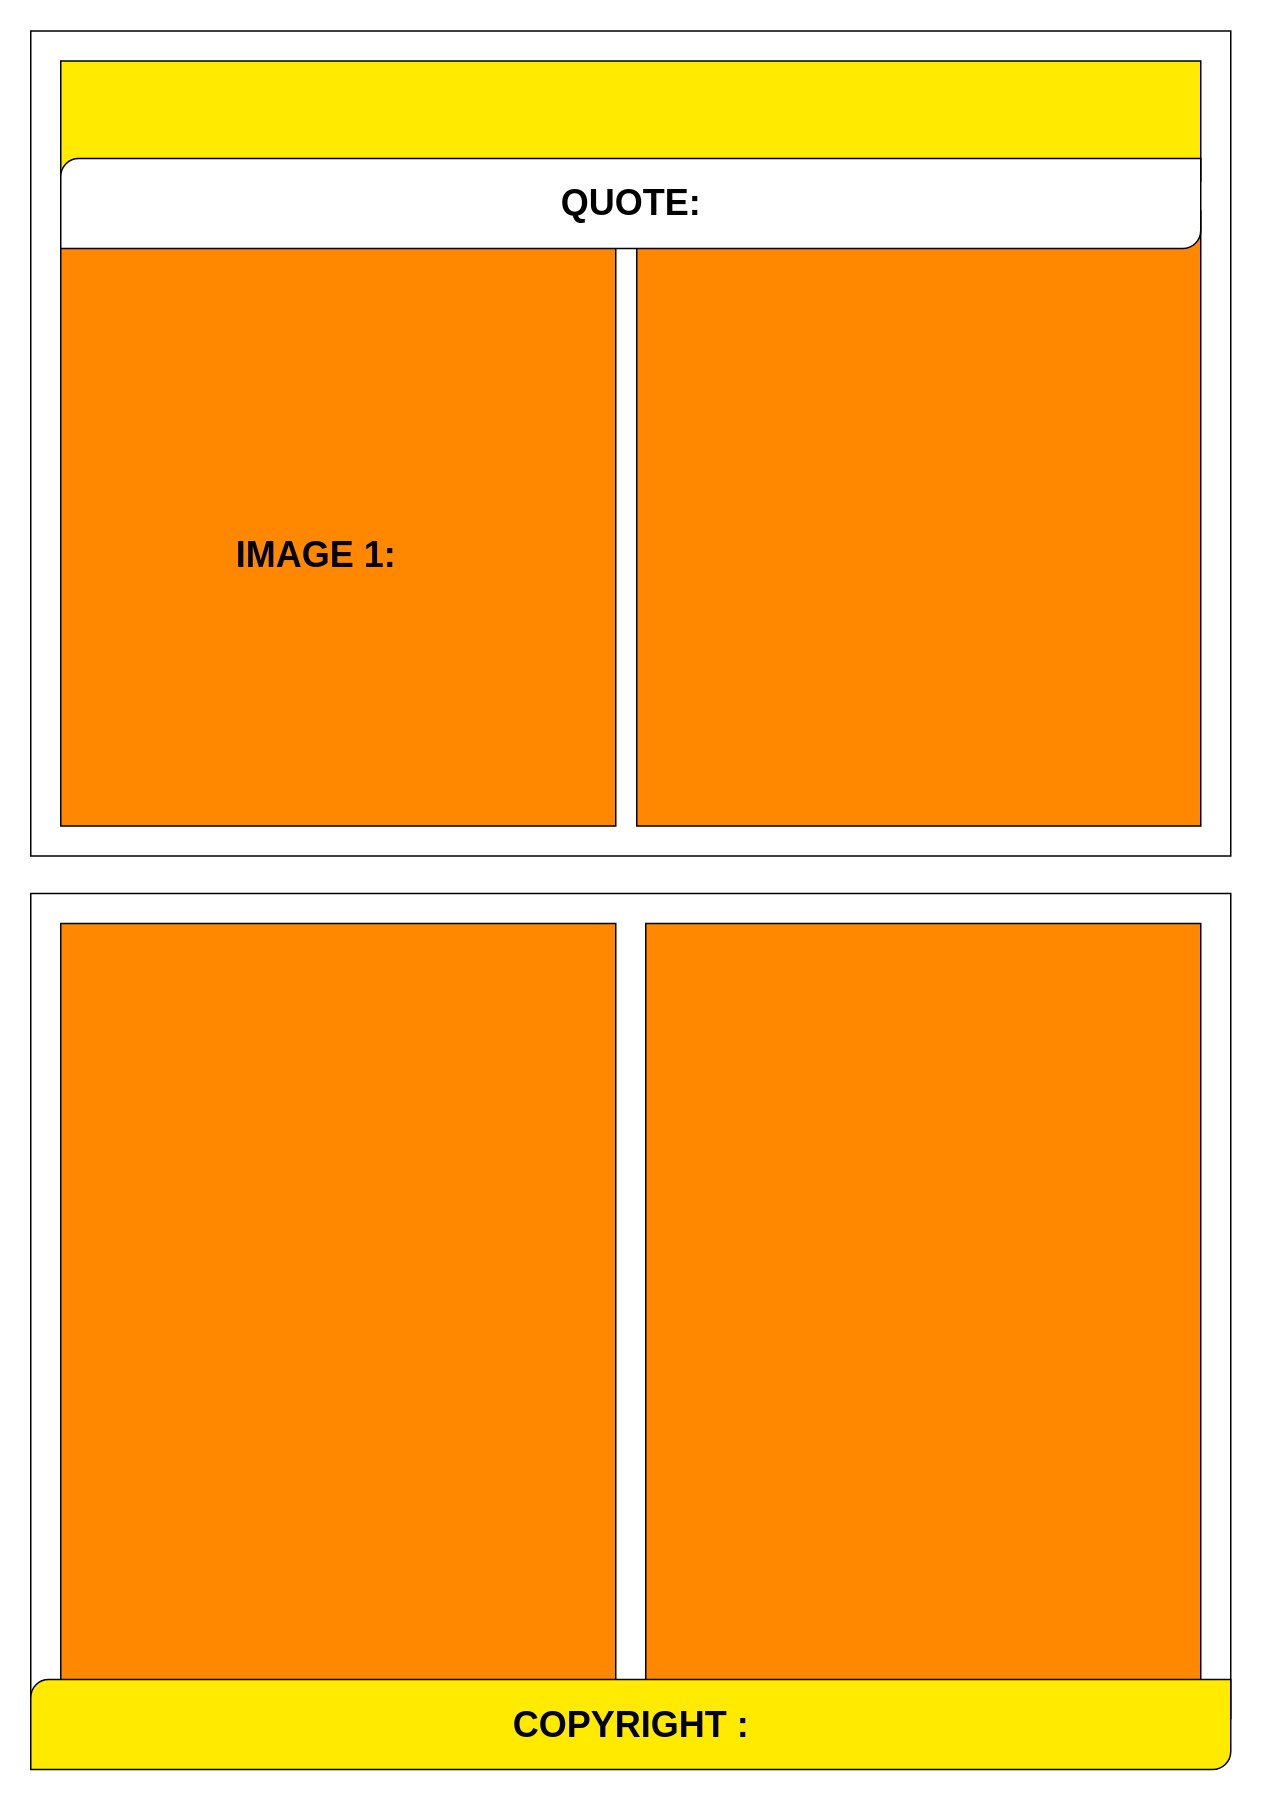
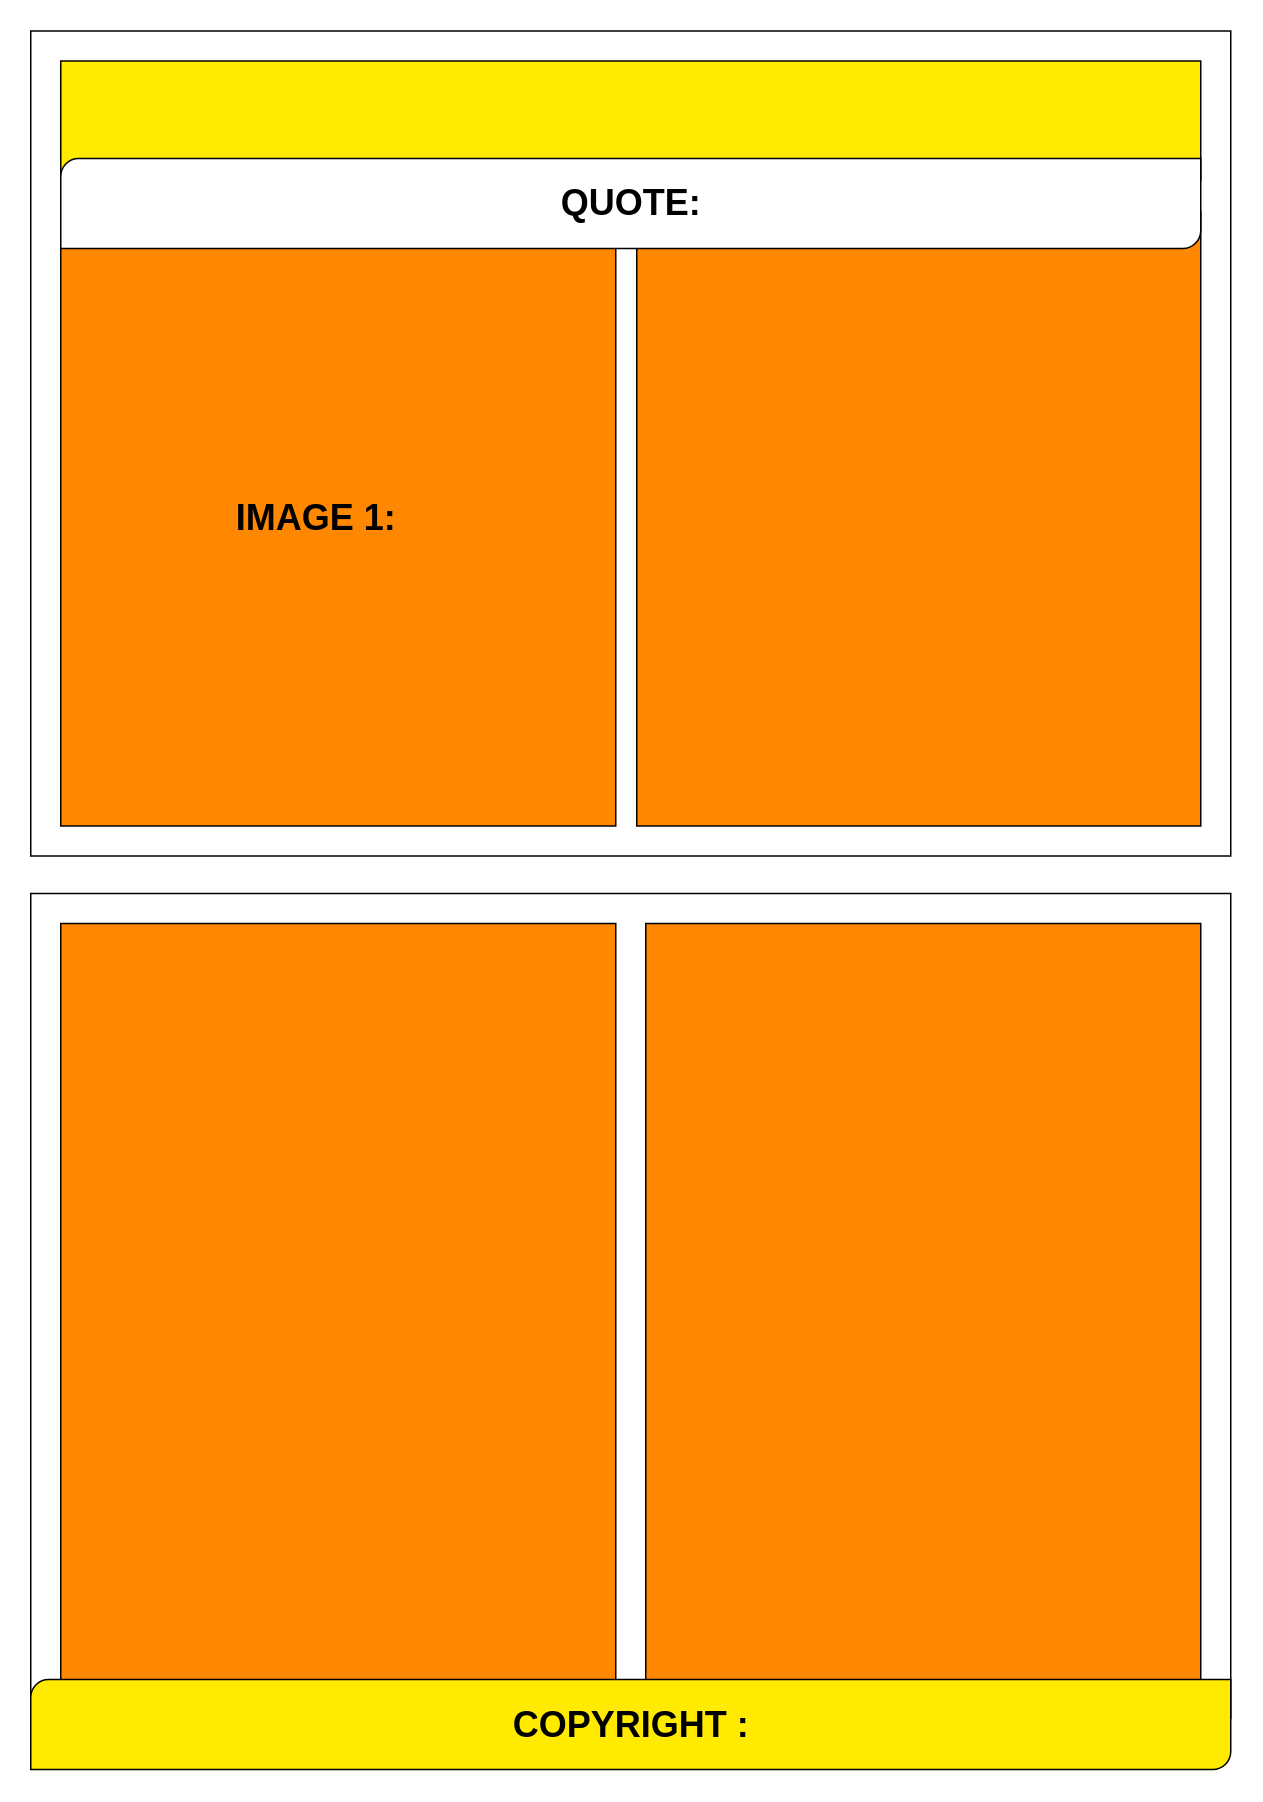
(316, 556) -> (316, 518)
